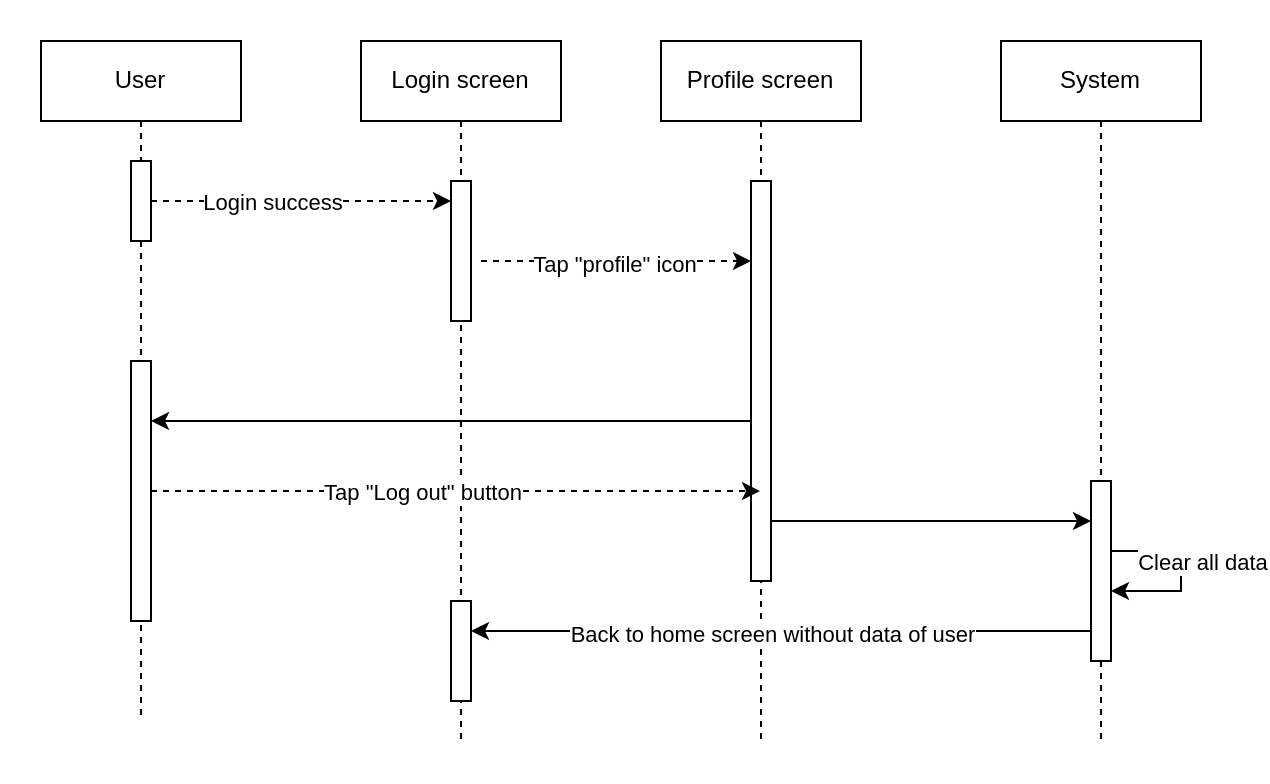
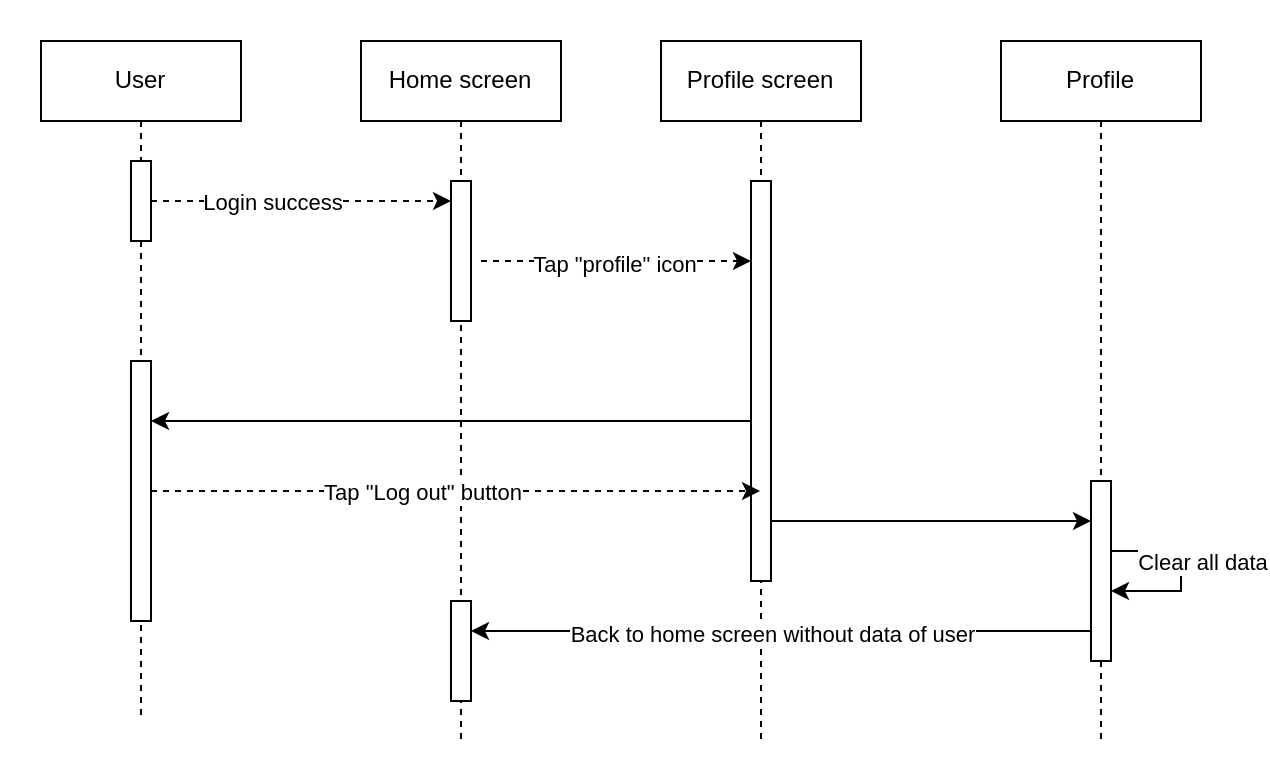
(461, 81) -> (461, 81)
(1101, 81) -> (1101, 81)
